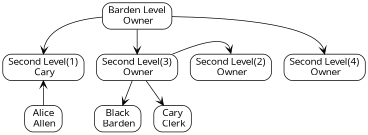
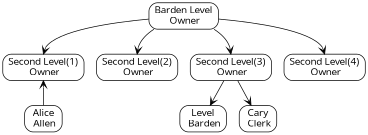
(201, 44) -> (145, 37)
(43, 67) -> (43, 67)
(118, 119) -> (203, 119)
